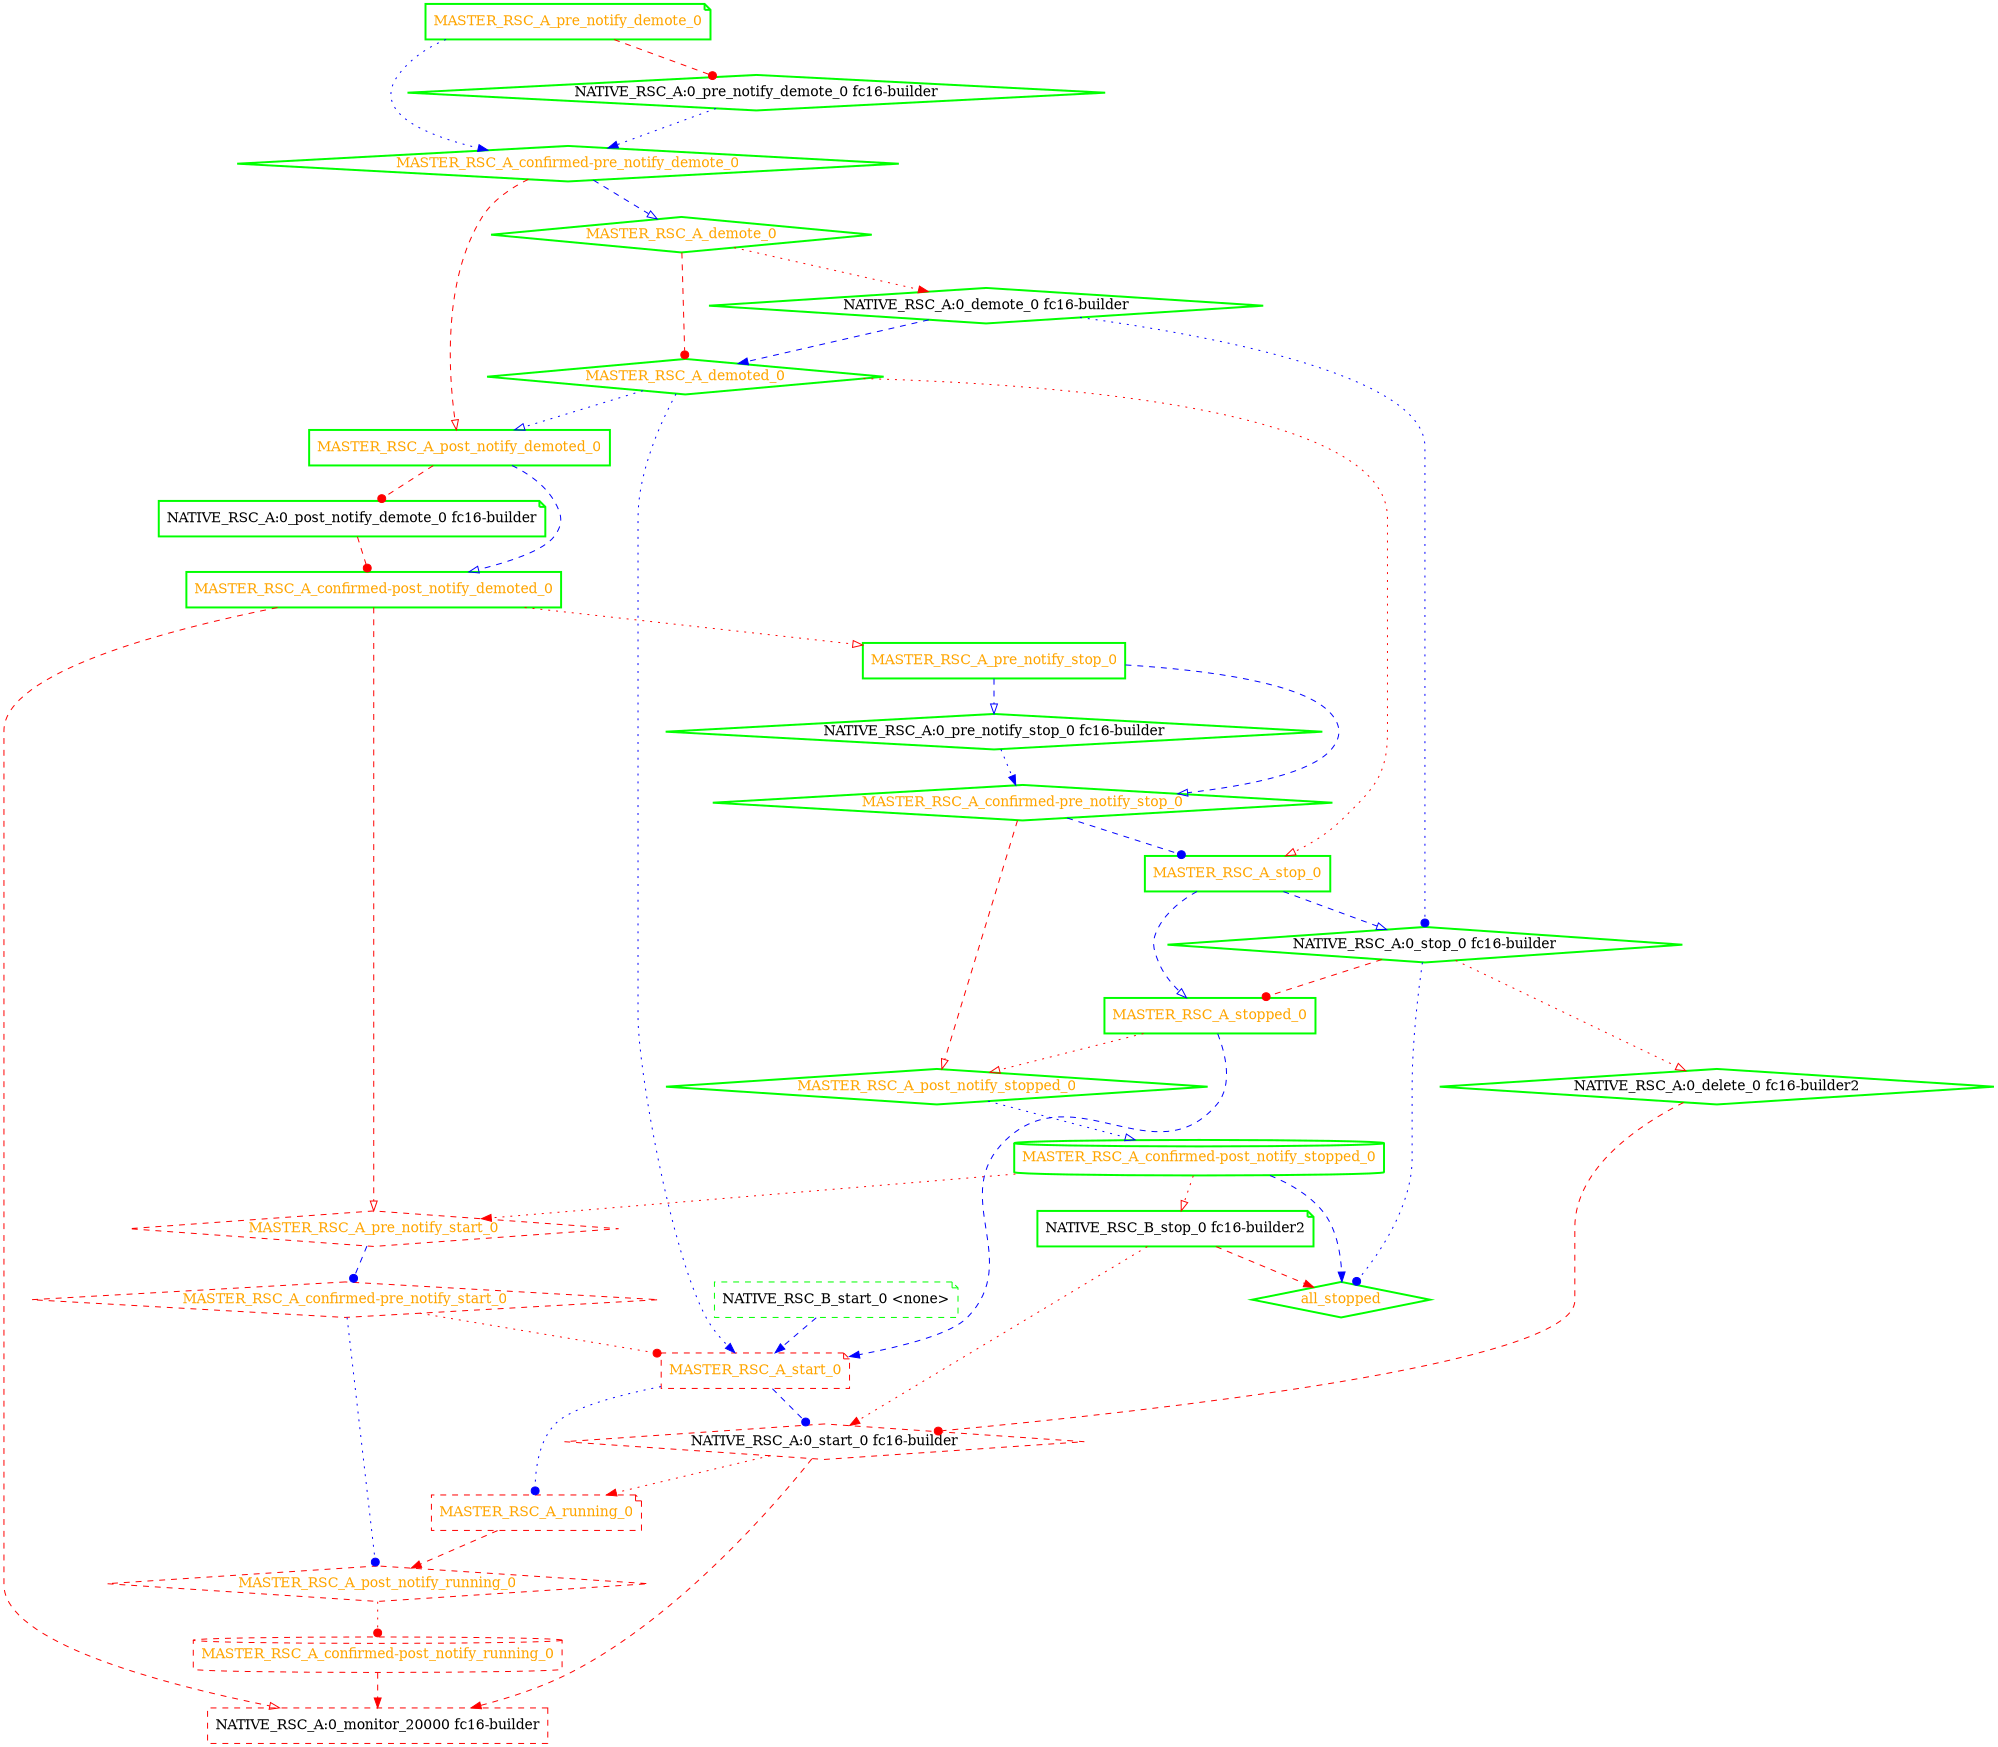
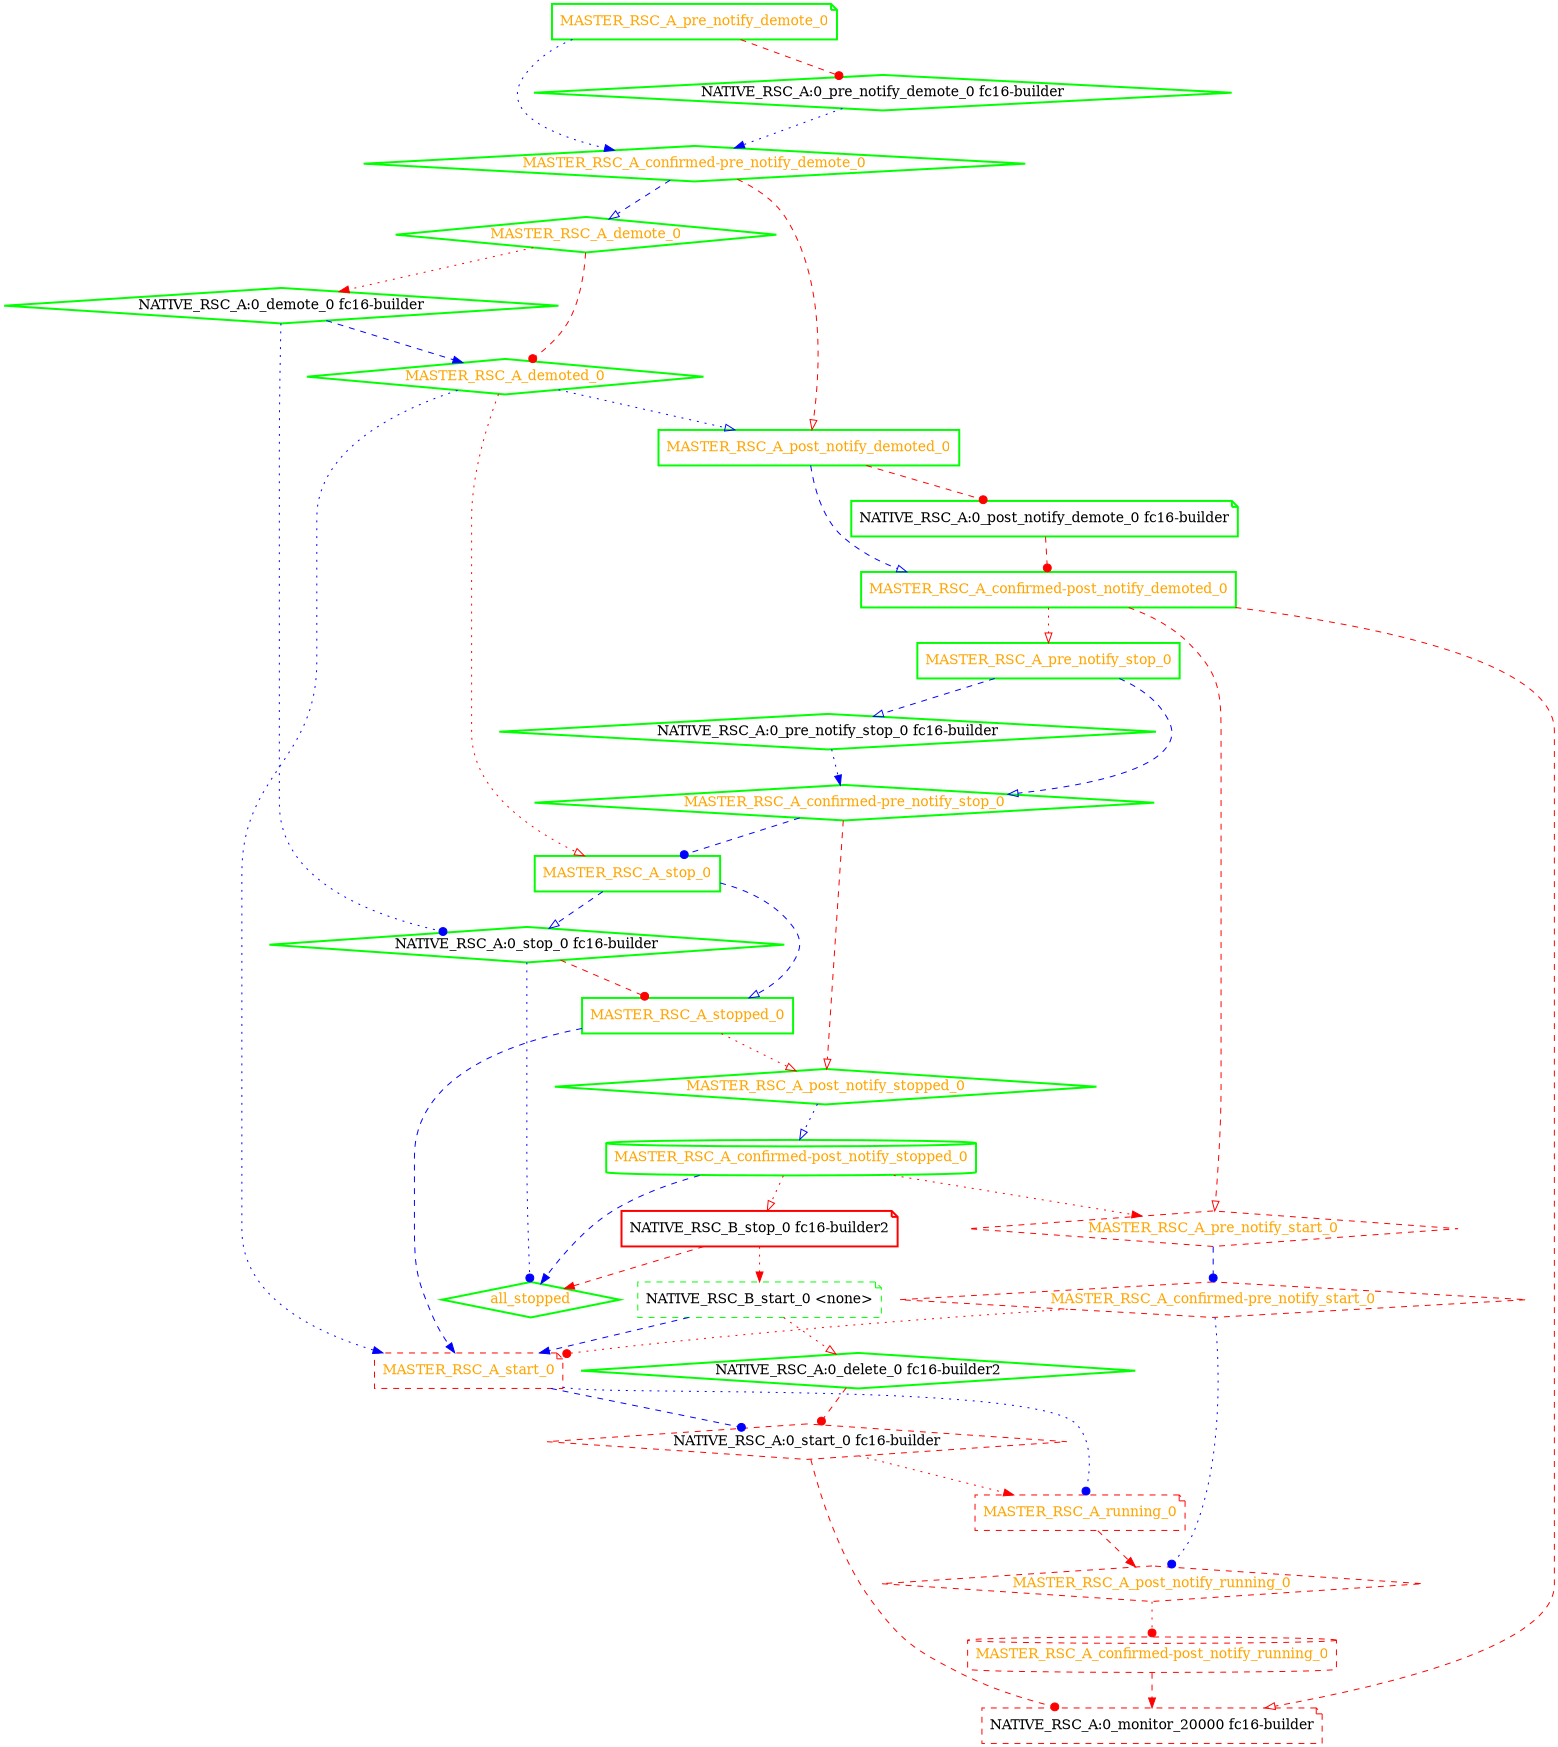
(1566, 1013) -> (809, 1335)
(1175, 1229) -> (760, 1229)
(1003, 1333) -> (760, 1259)
(665, 1609) -> (889, 1623)
(378, 1726) -> (1152, 1726)
